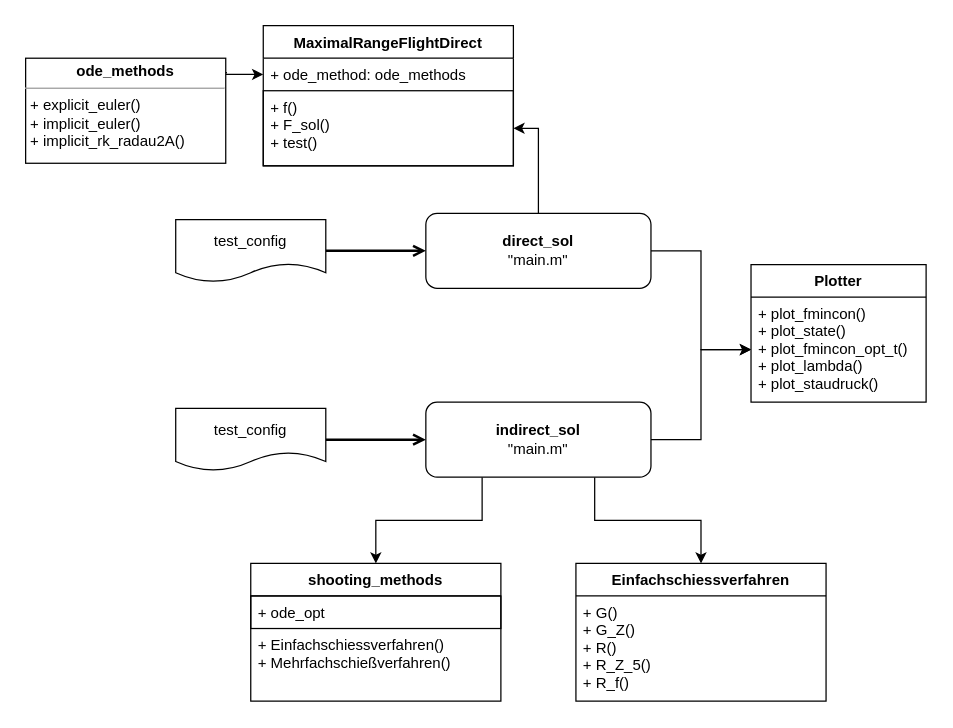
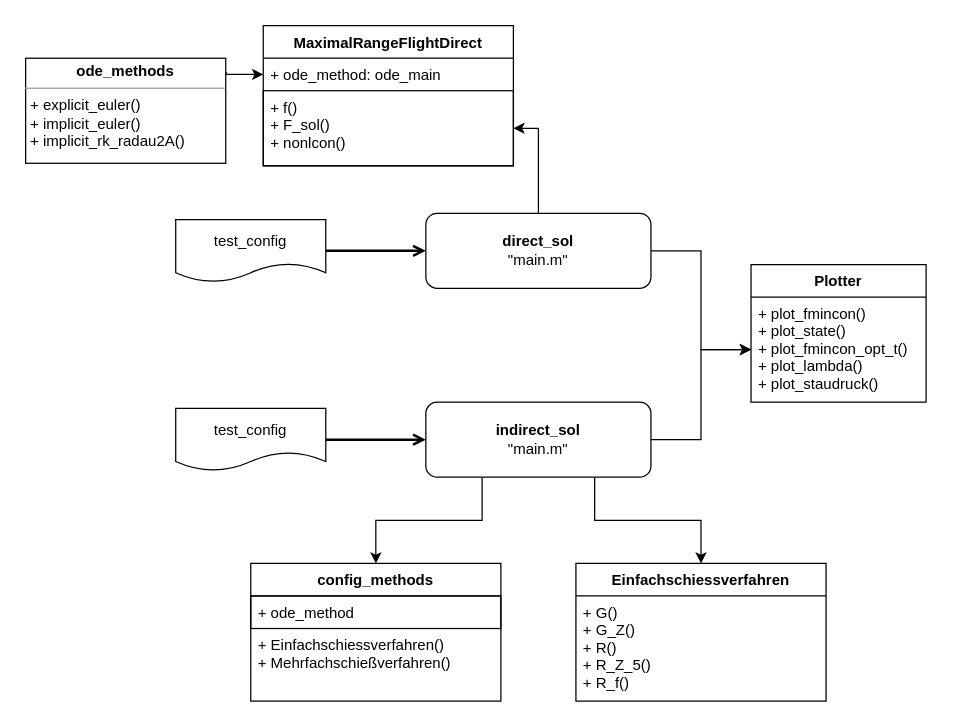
(369, 75) -> (355, 75)
(289, 108) -> (289, 108)
(375, 580) -> (375, 580)
(293, 613) -> (306, 613)
